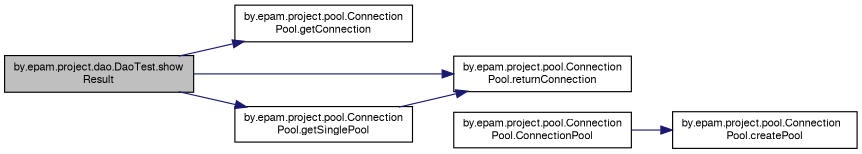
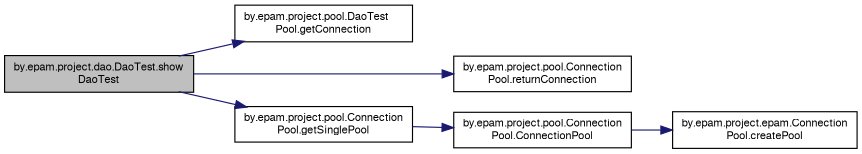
(324, 23) -> (324, 23)
(99, 74) -> (99, 74)
(427, 100) -> (427, 127)
(765, 130) -> (765, 130)
